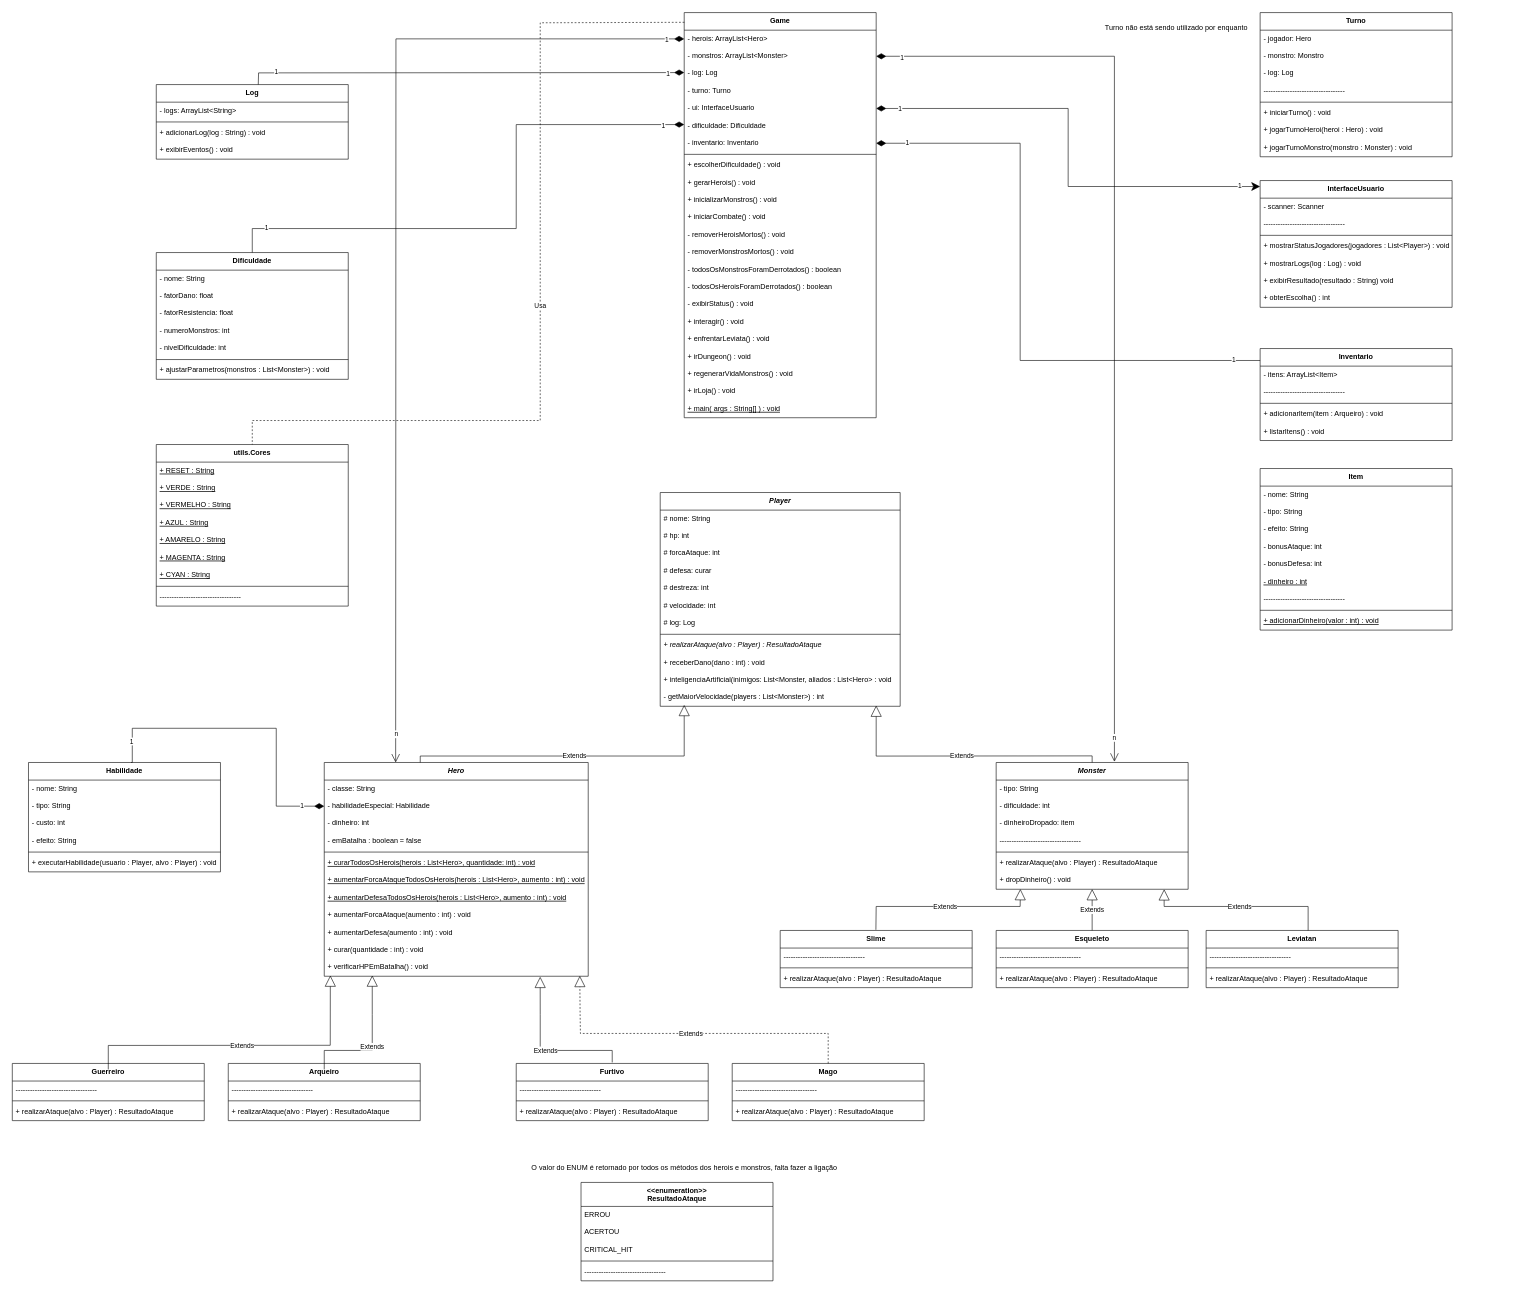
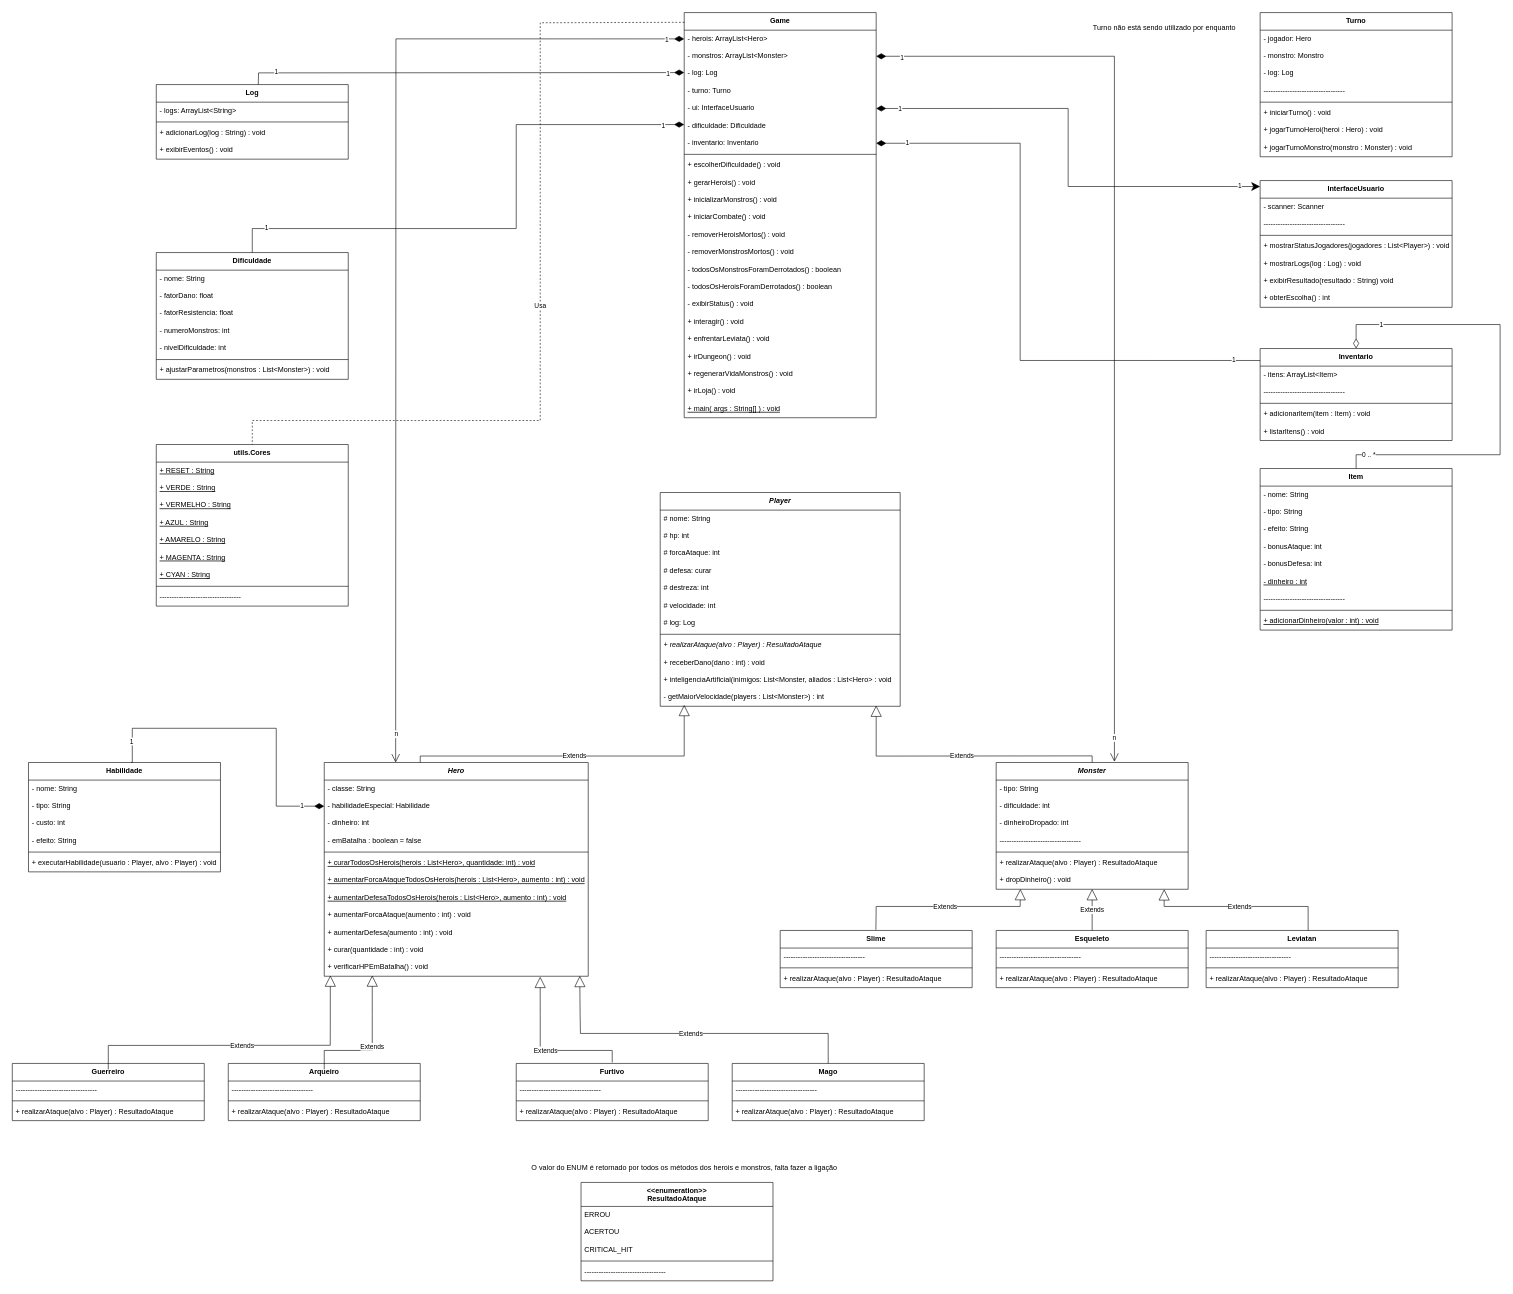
(1176, 27) -> (1164, 27)
none -> (1428, 324)
(1331, 414) -> (1324, 414)
(1040, 823) -> (1038, 823)
(779, 1033) -> (779, 1033)
